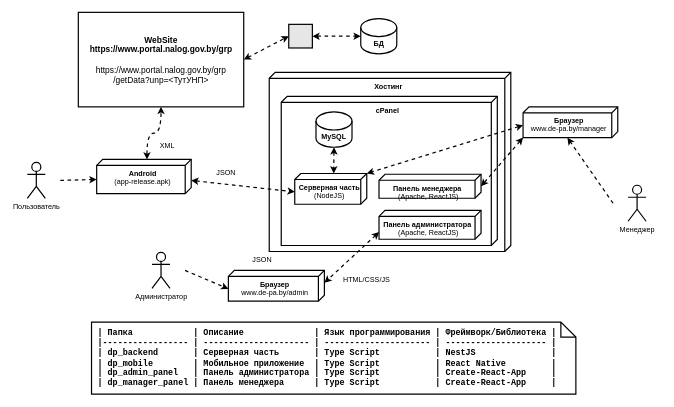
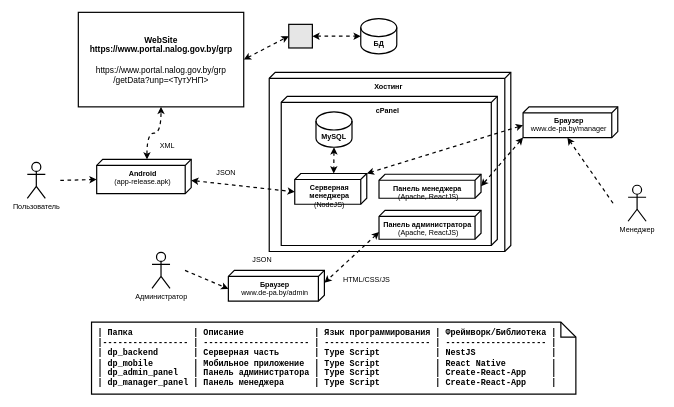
(329, 192) -> (329, 196)
